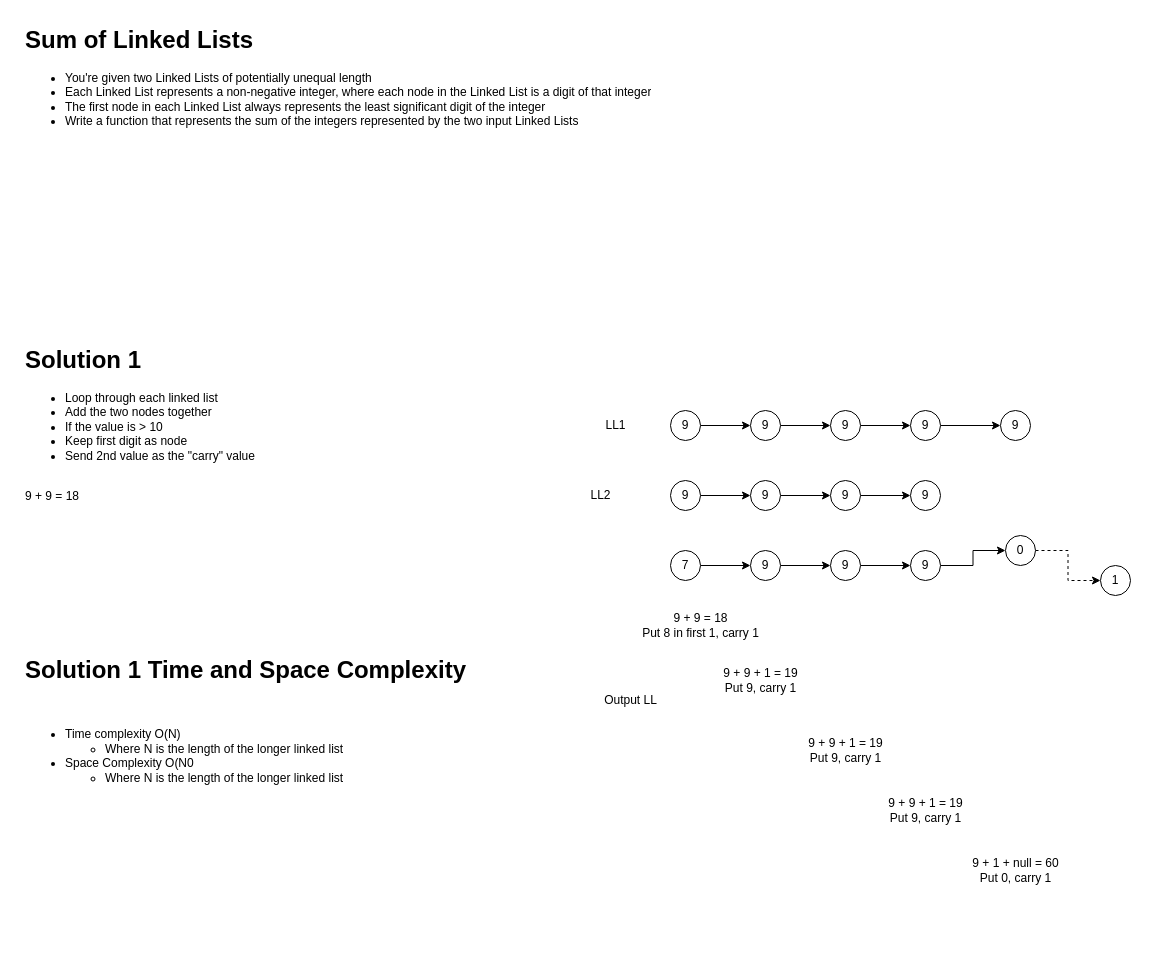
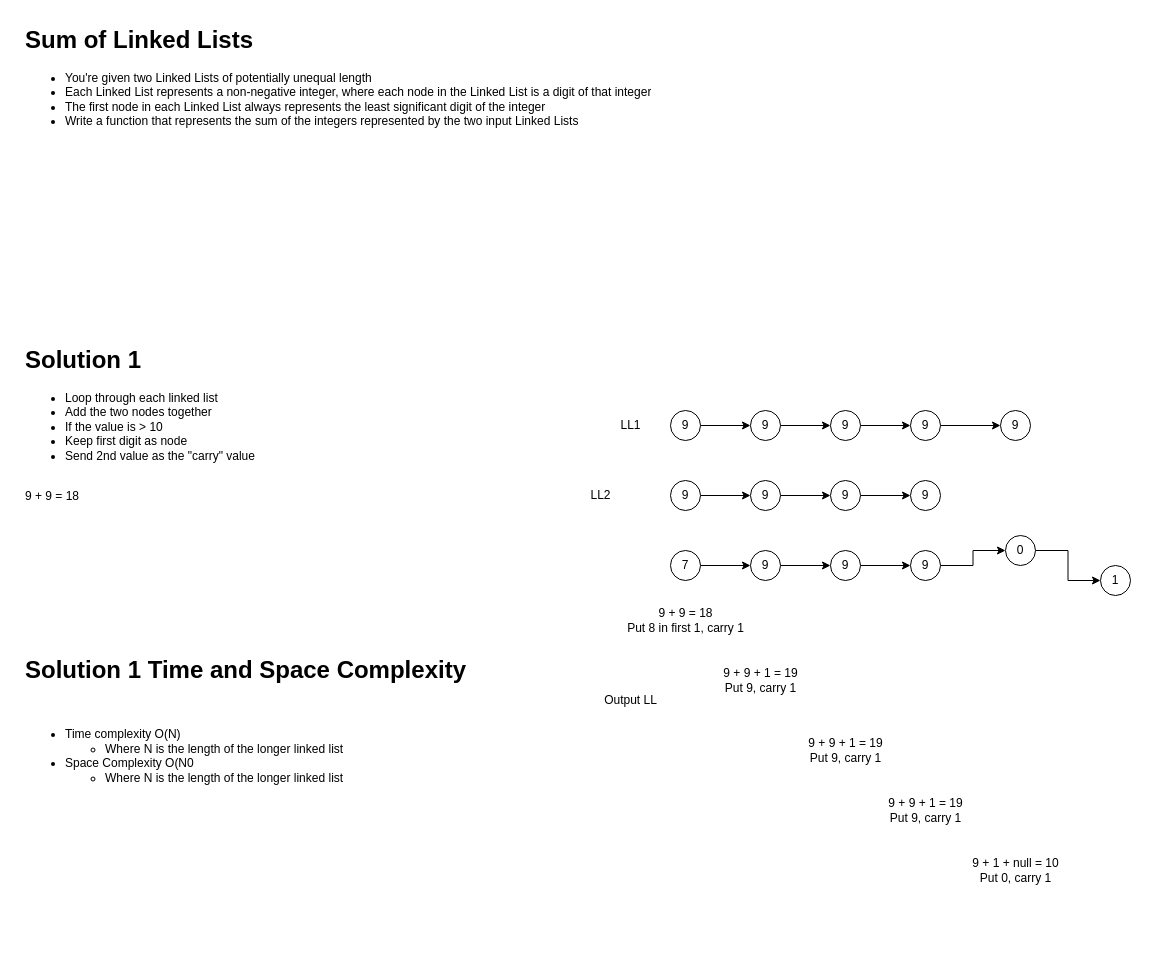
(616, 426) -> (631, 426)
(1068, 563) -> (1068, 563)
(701, 626) -> (686, 621)
(1016, 871) -> (1016, 871)
